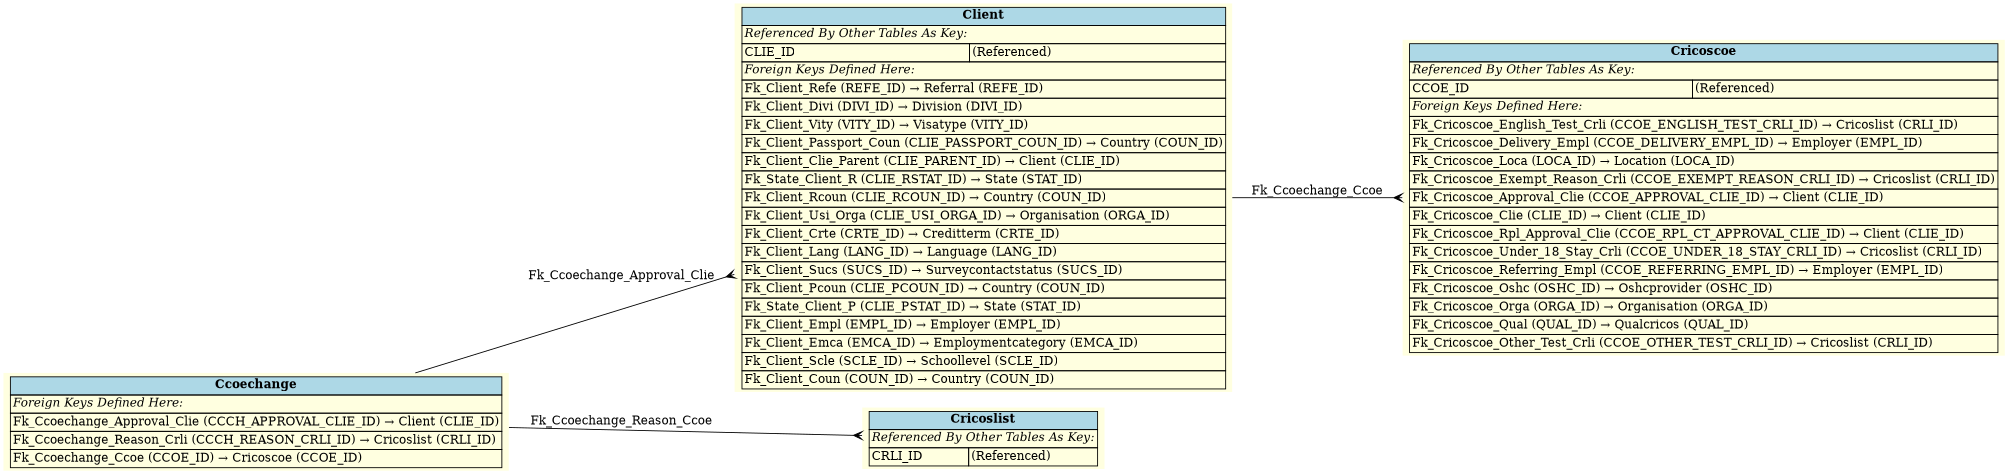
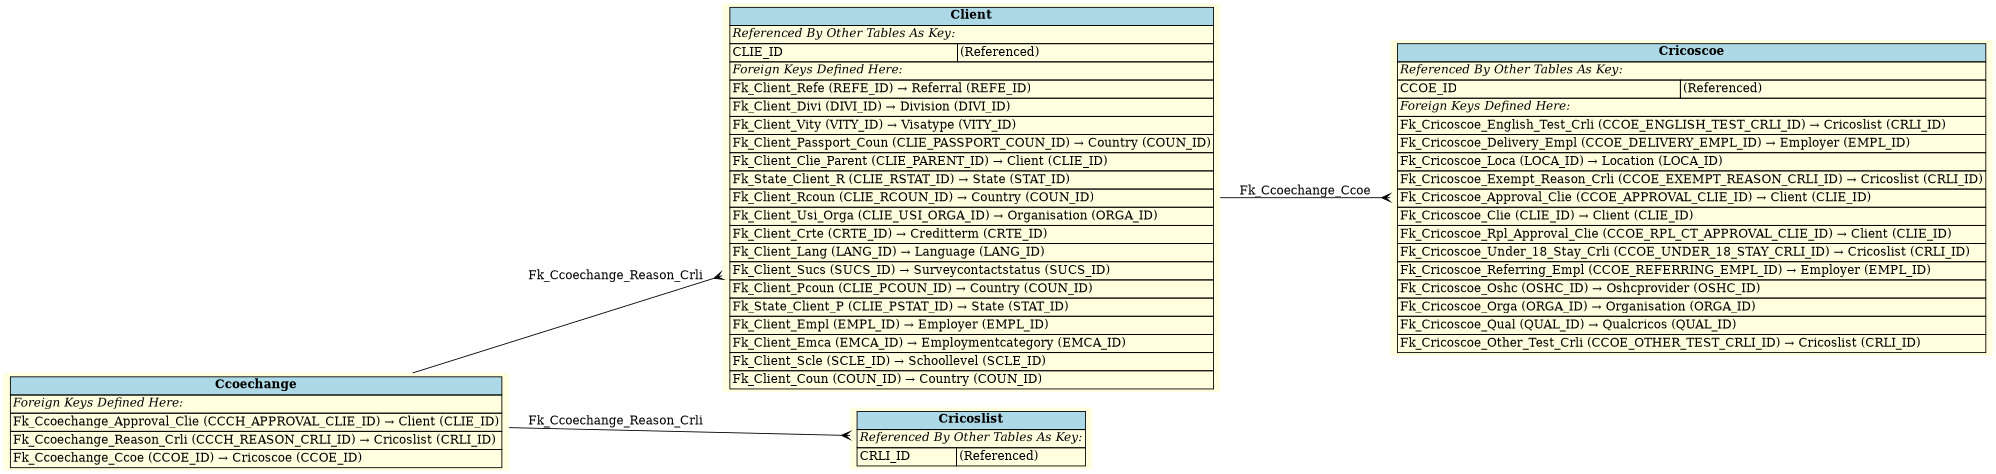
(622, 276) -> (616, 276)
(622, 421) -> (616, 421)
